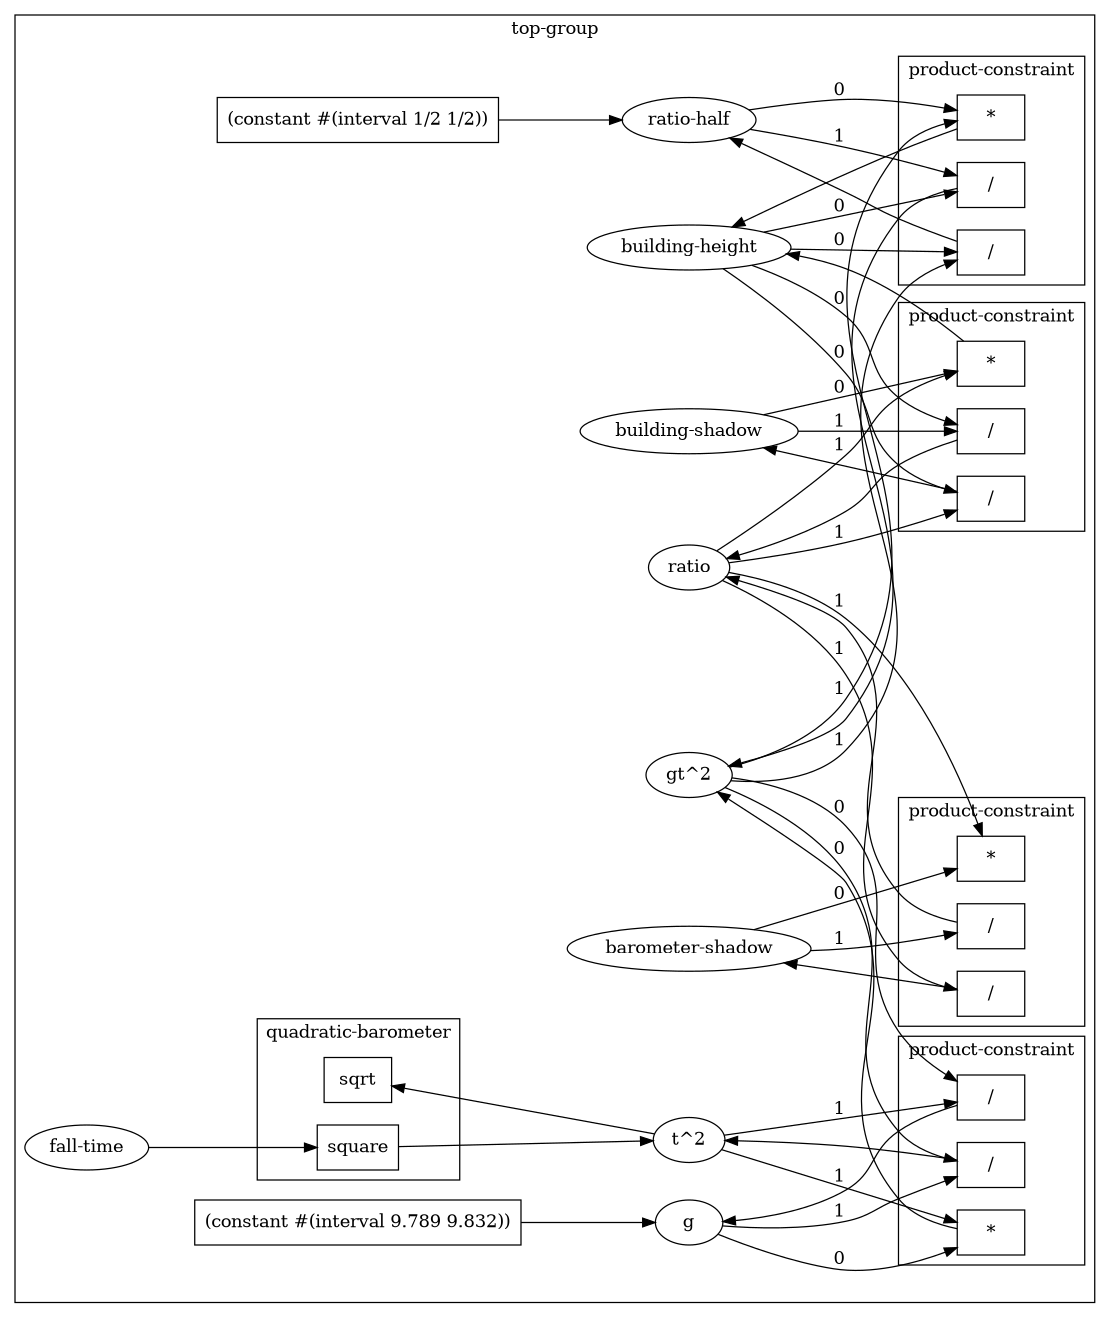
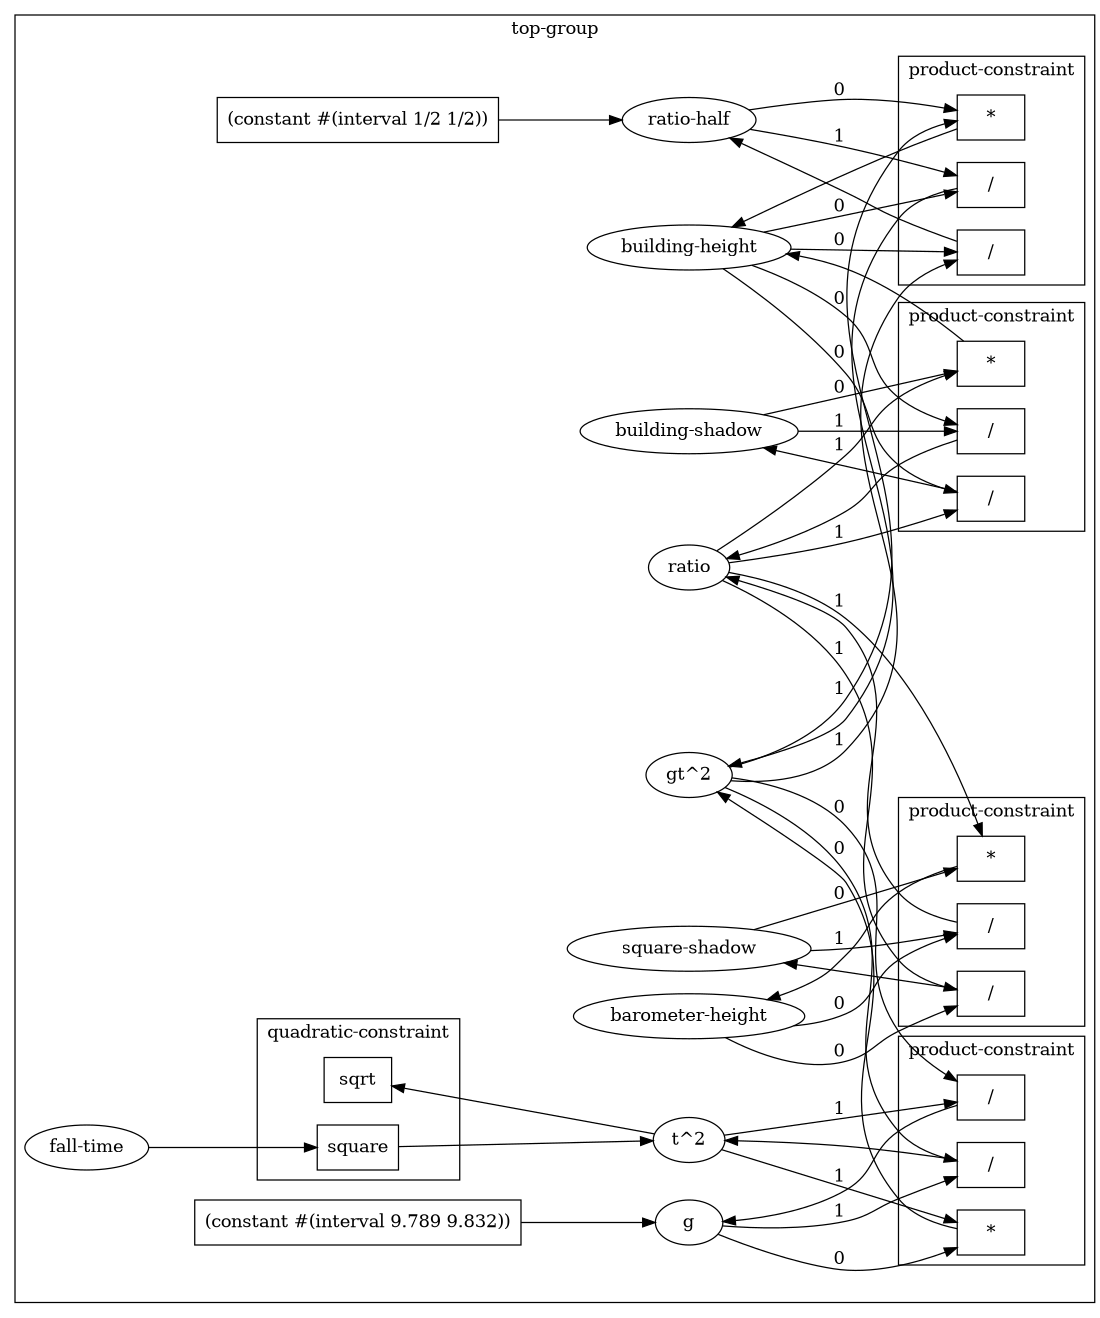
(689, 949) -> (689, 949)
none -> (689, 1016)
(358, 1033) -> (358, 1033)
